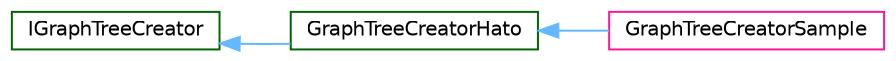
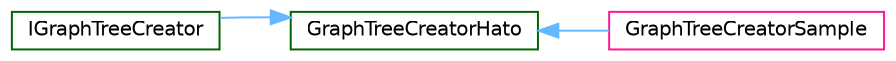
(265, 44) -> (245, 17)
